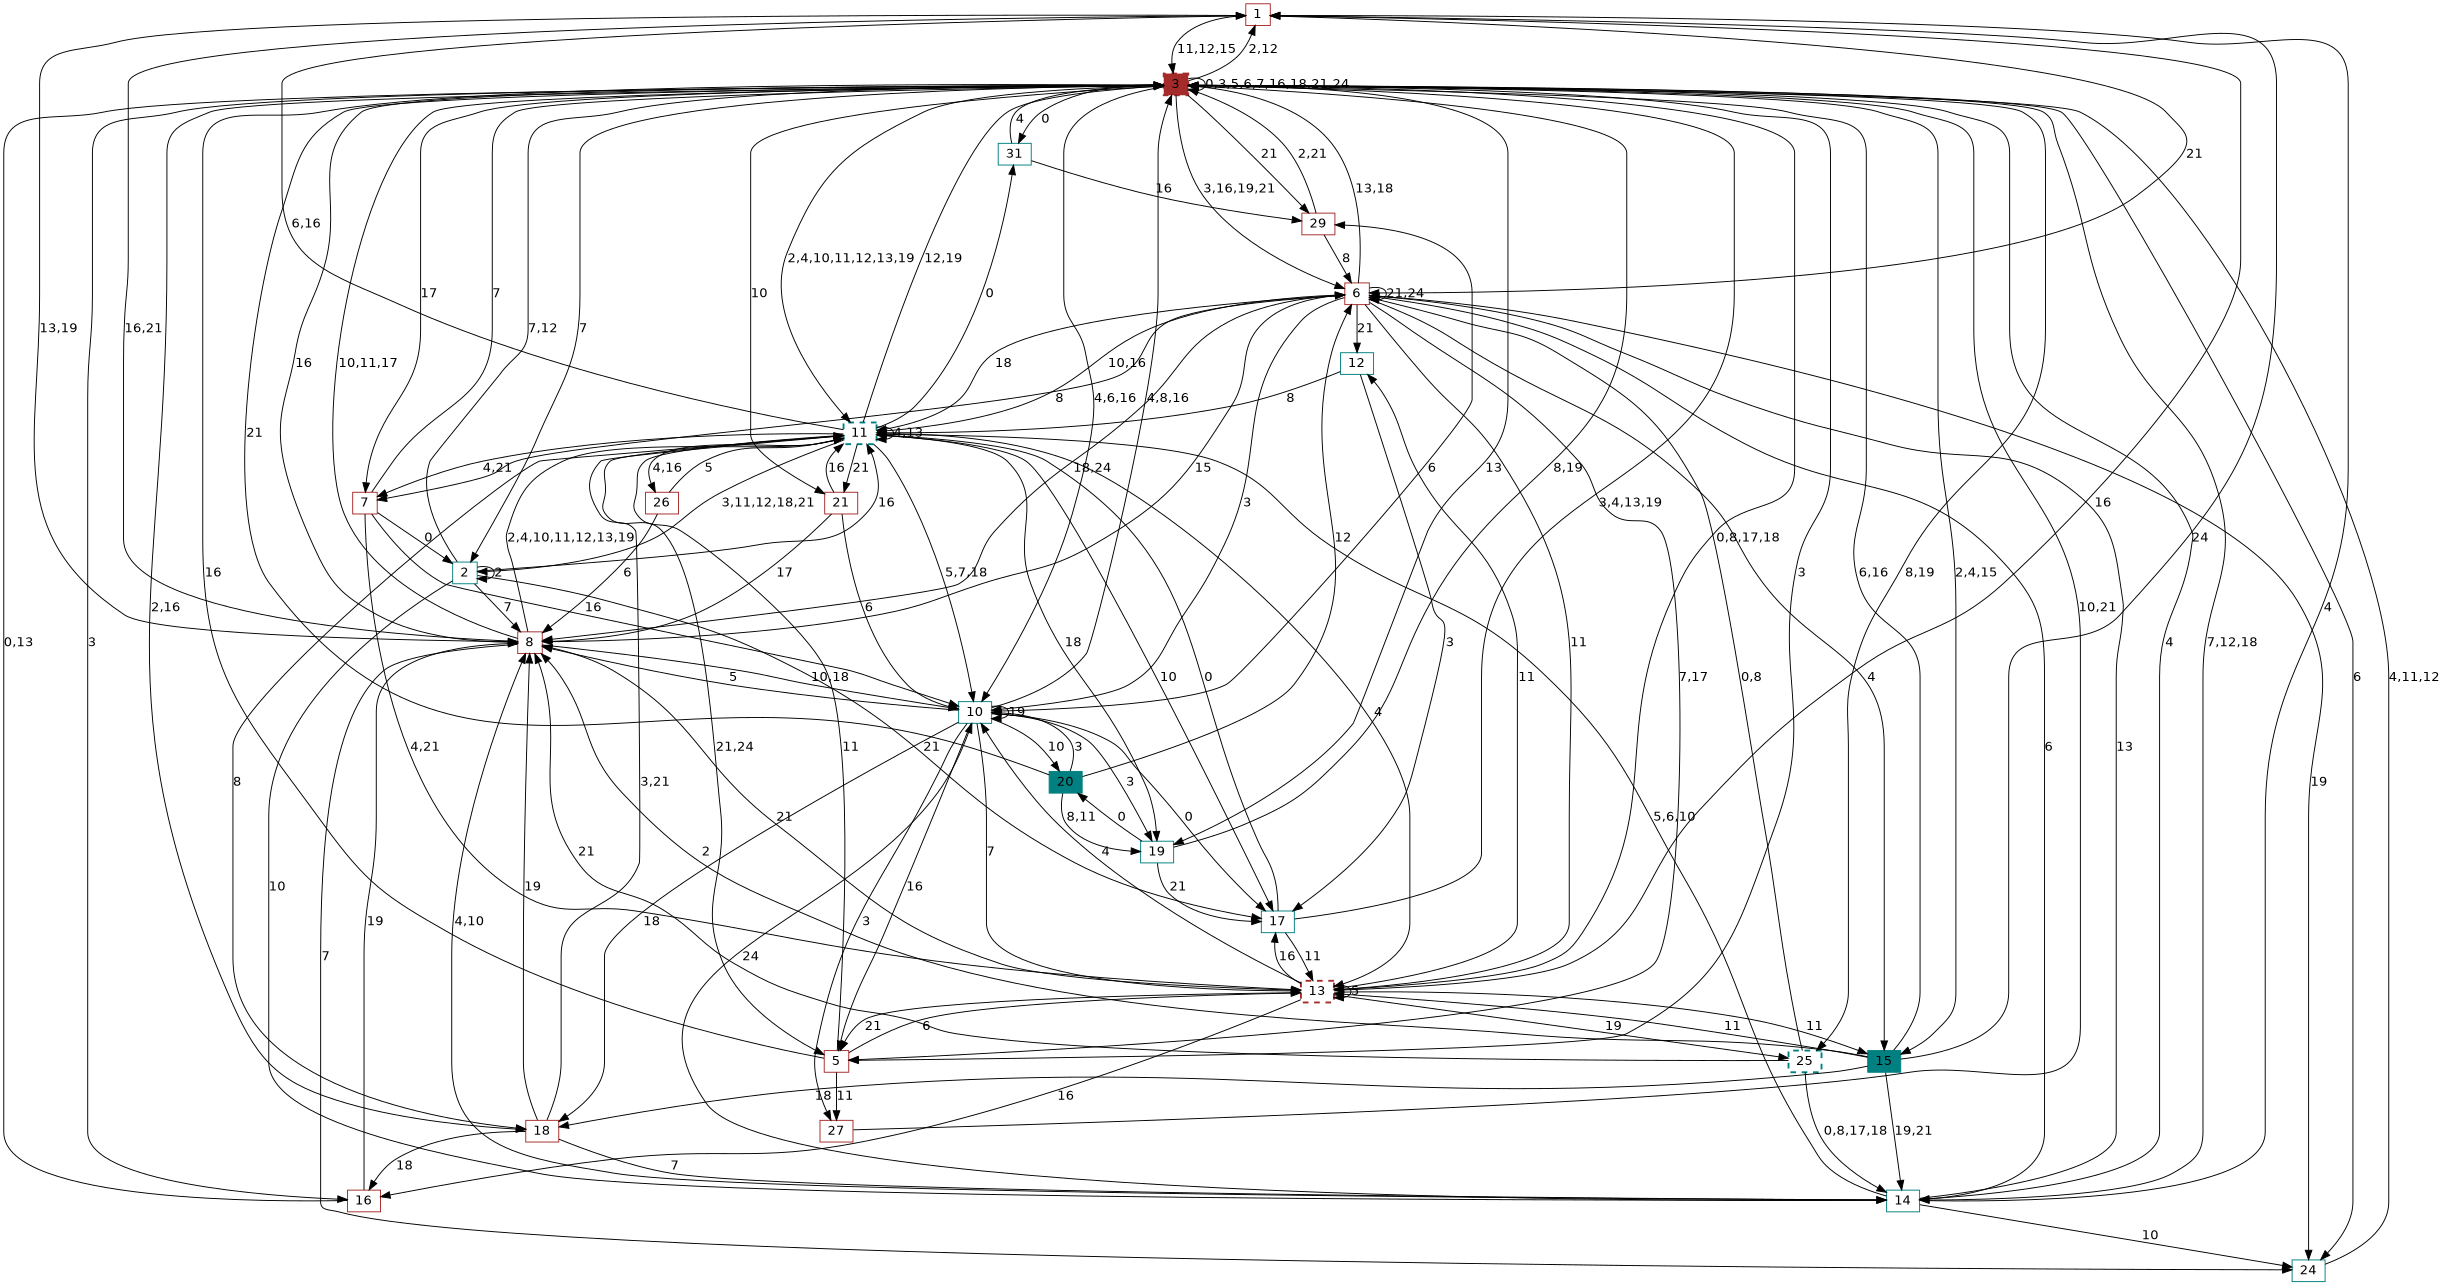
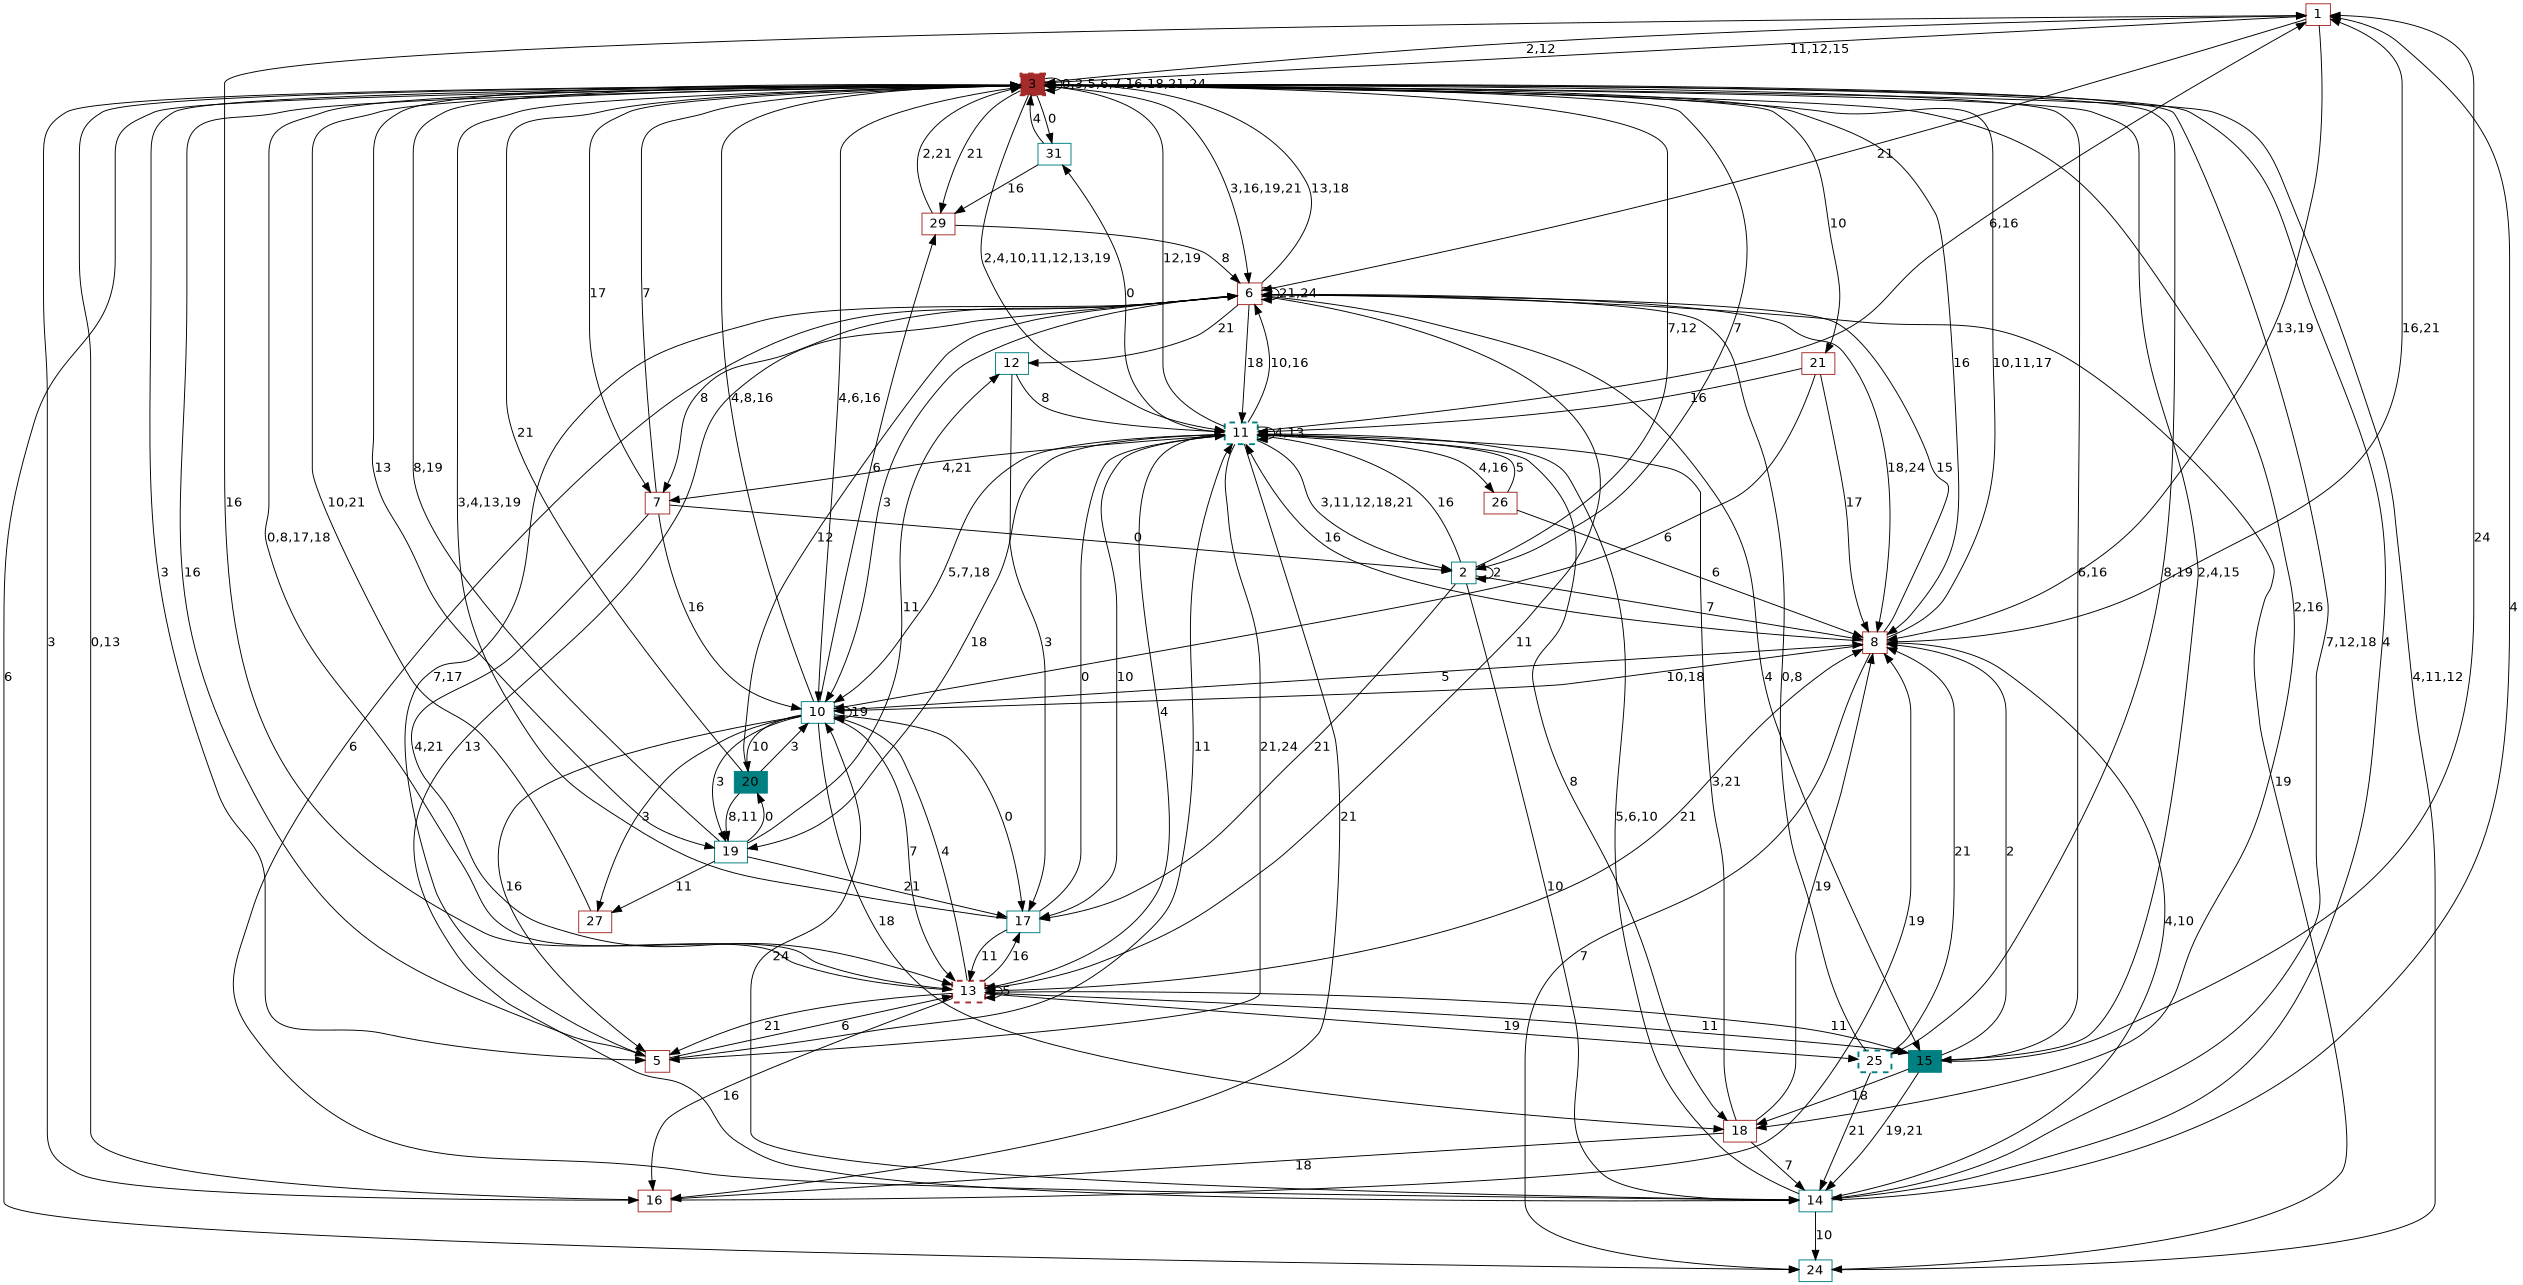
(852, 464) -> (1294, 1052)
(571, 538) -> (1333, 538)
(1517, 733) -> (902, 615)
(836, 1094) -> (668, 885)
(1856, 1131) -> (1858, 1131)
